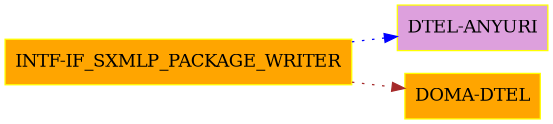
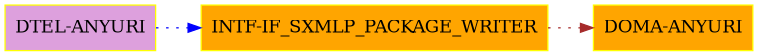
(368, 40) -> (172, 28)
(473, 96) -> (673, 28)
